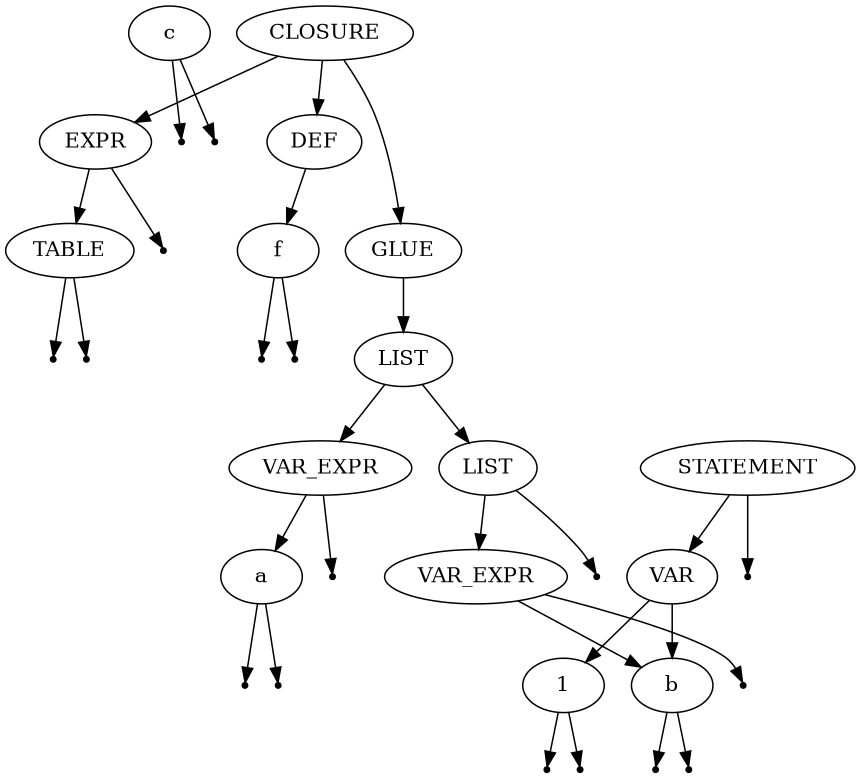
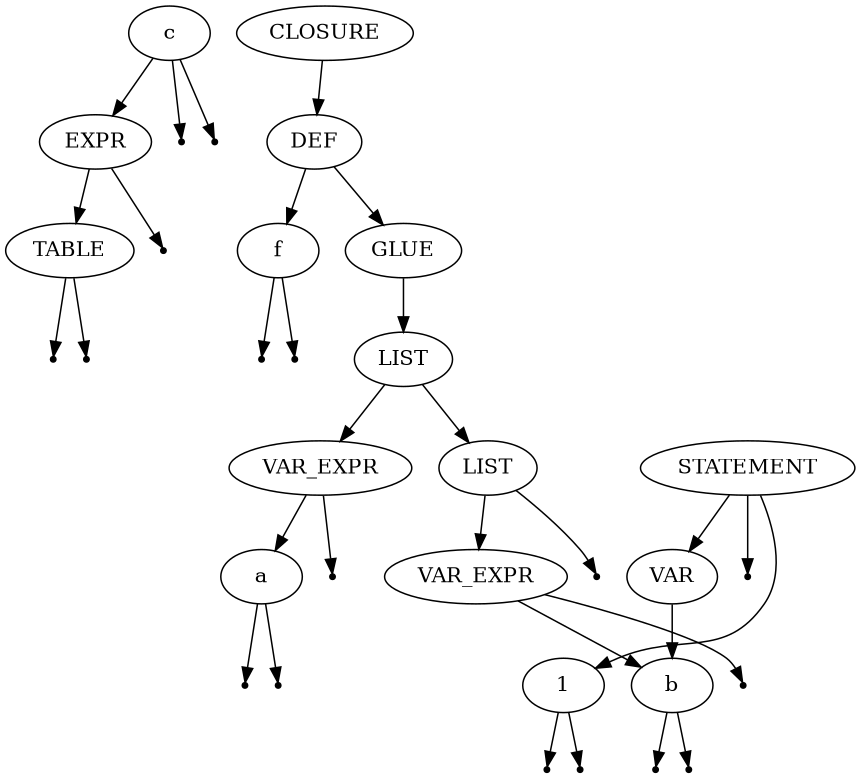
(213, 86) -> (137, 81)
(380, 130) -> (354, 190)
(623, 626) -> (745, 625)
